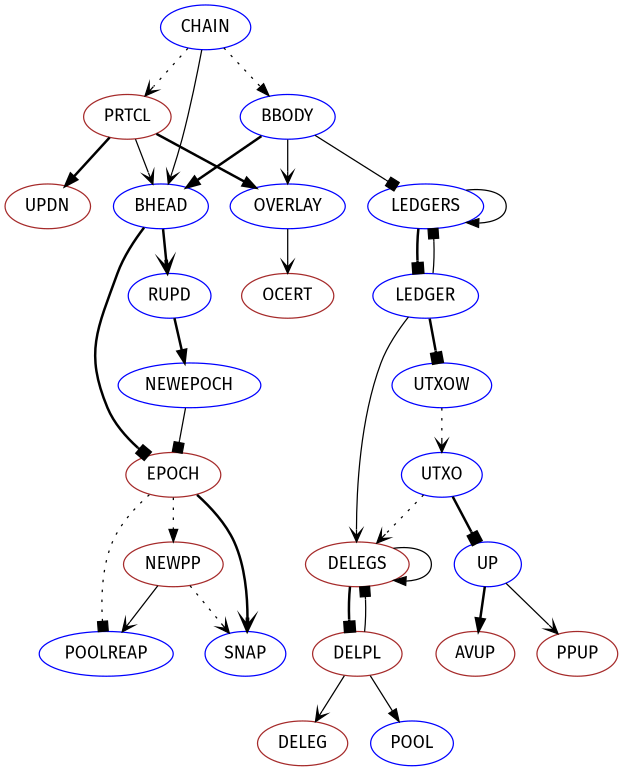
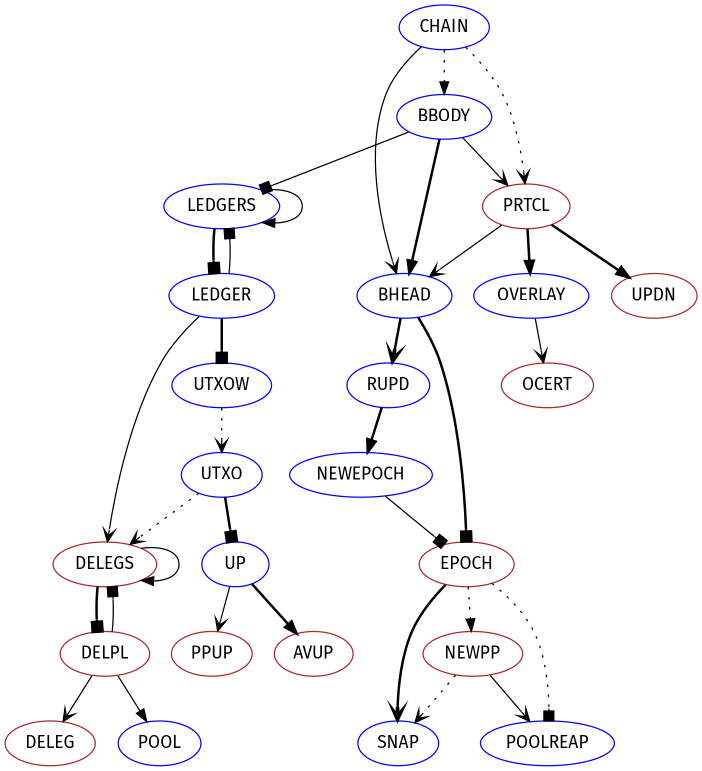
(288, 156) -> (481, 157)
